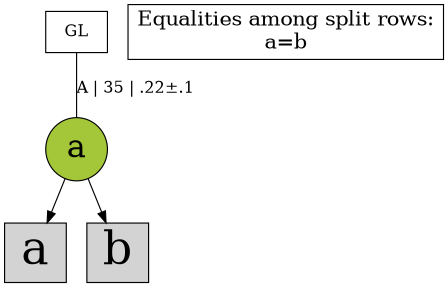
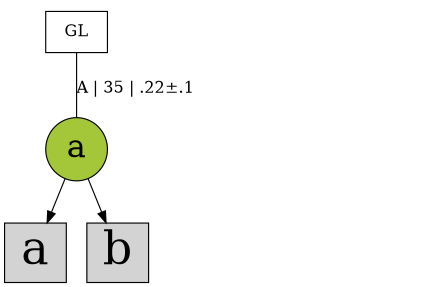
(286, 32) -> none
